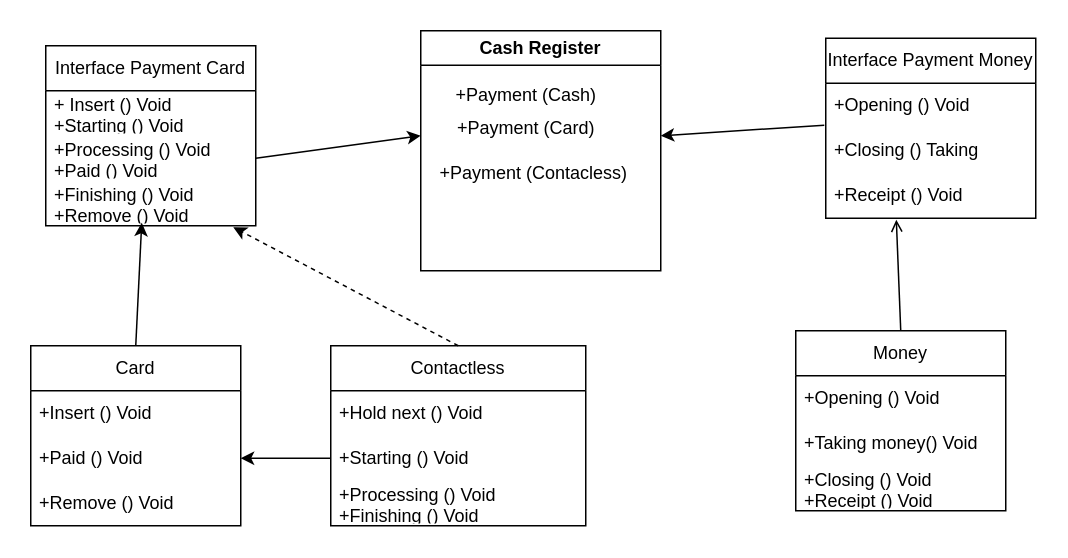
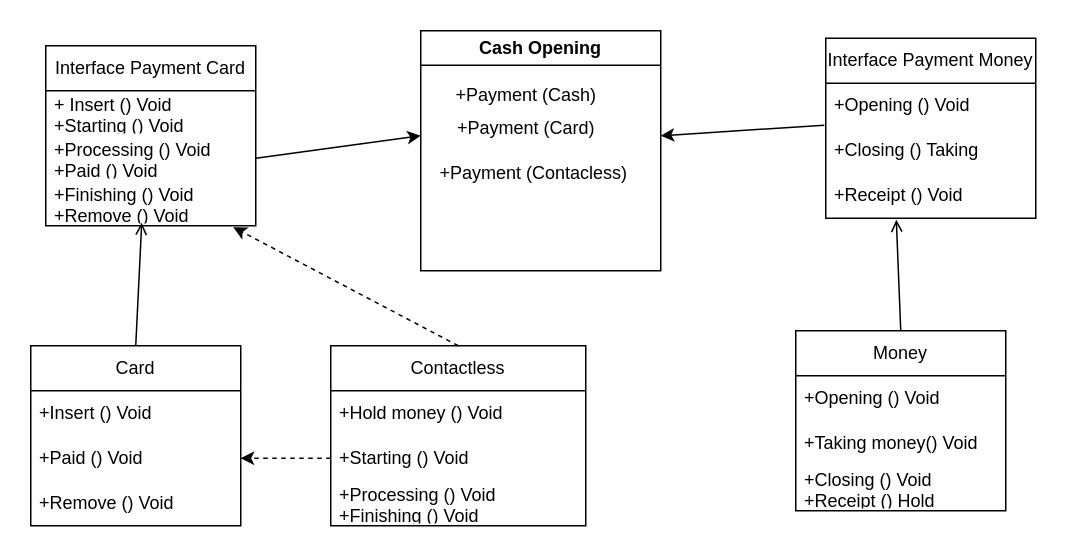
(541, 49) -> (541, 49)
(141, 234) -> (141, 232)
(419, 413) -> (424, 413)
(289, 458) -> (289, 458)
(878, 488) -> (878, 488)
